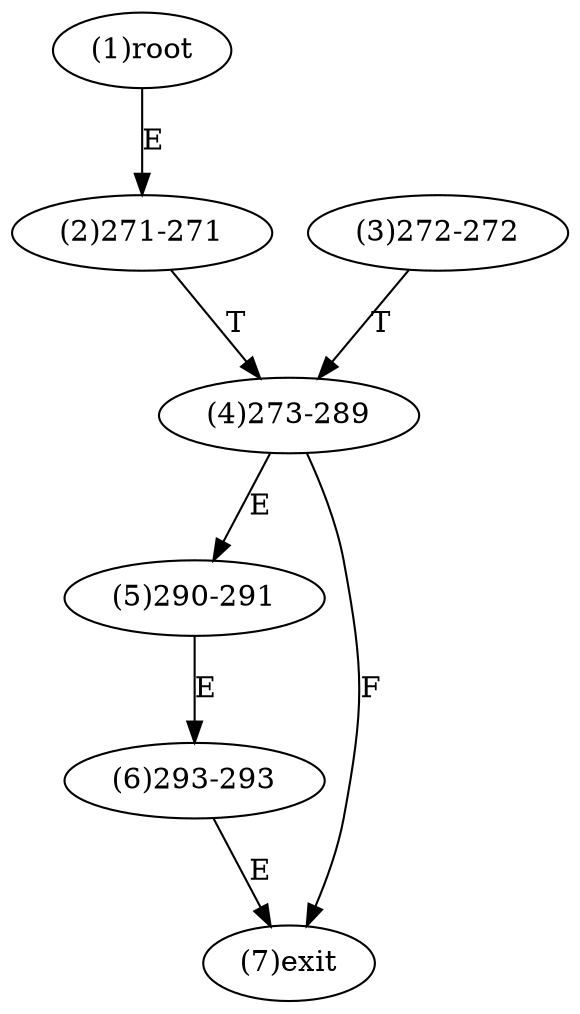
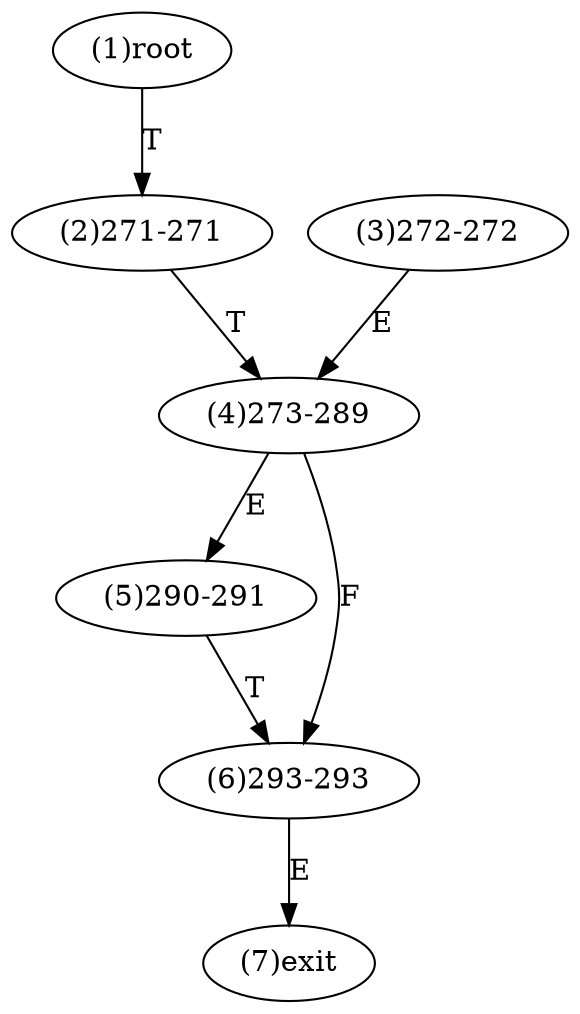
(154, 142) -> (153, 142)
(381, 324) -> (382, 324)
(359, 679) -> (339, 587)
(206, 689) -> (255, 689)
